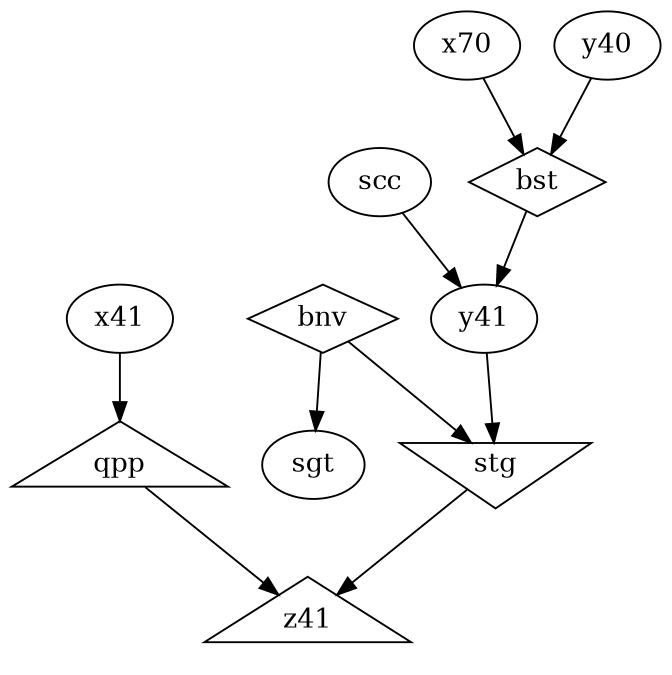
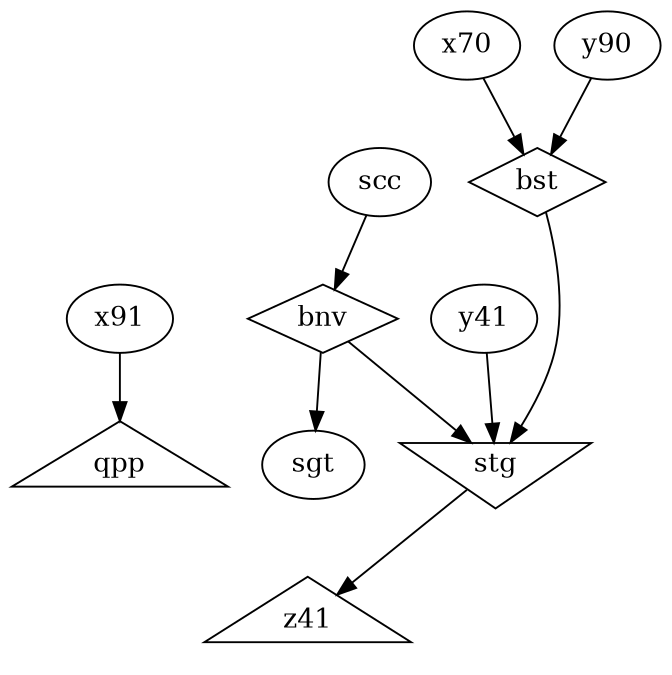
(607, 46) -> (607, 46)
(515, 239) -> (559, 322)
(426, 243) -> (354, 243)
(120, 319) -> (120, 319)
(204, 535) -> none
